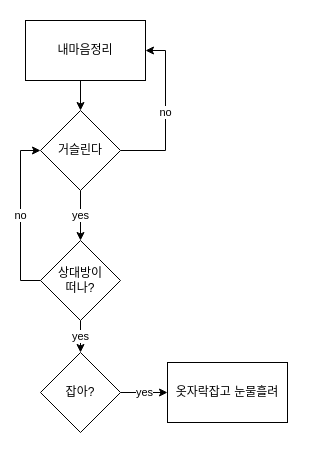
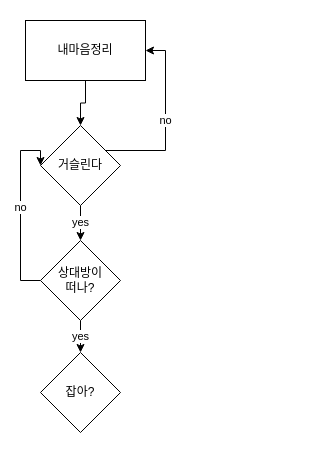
(81, 151) -> (81, 166)
(141, 393) -> none
(228, 393) -> none
